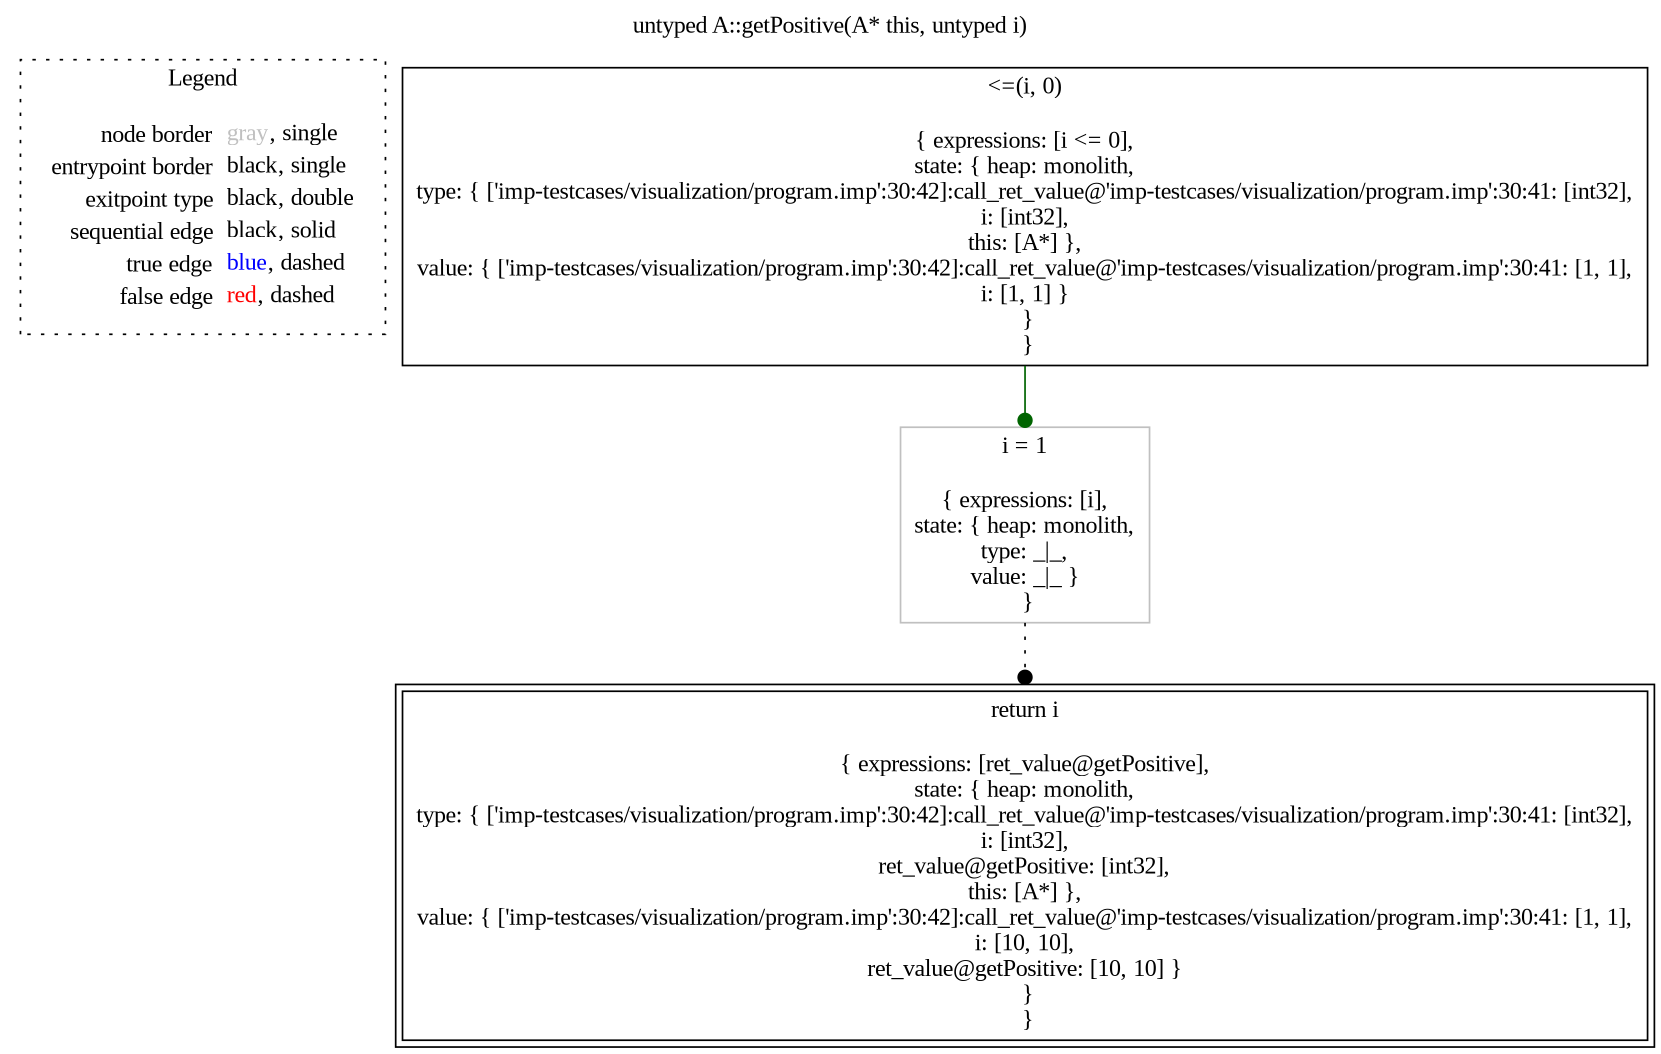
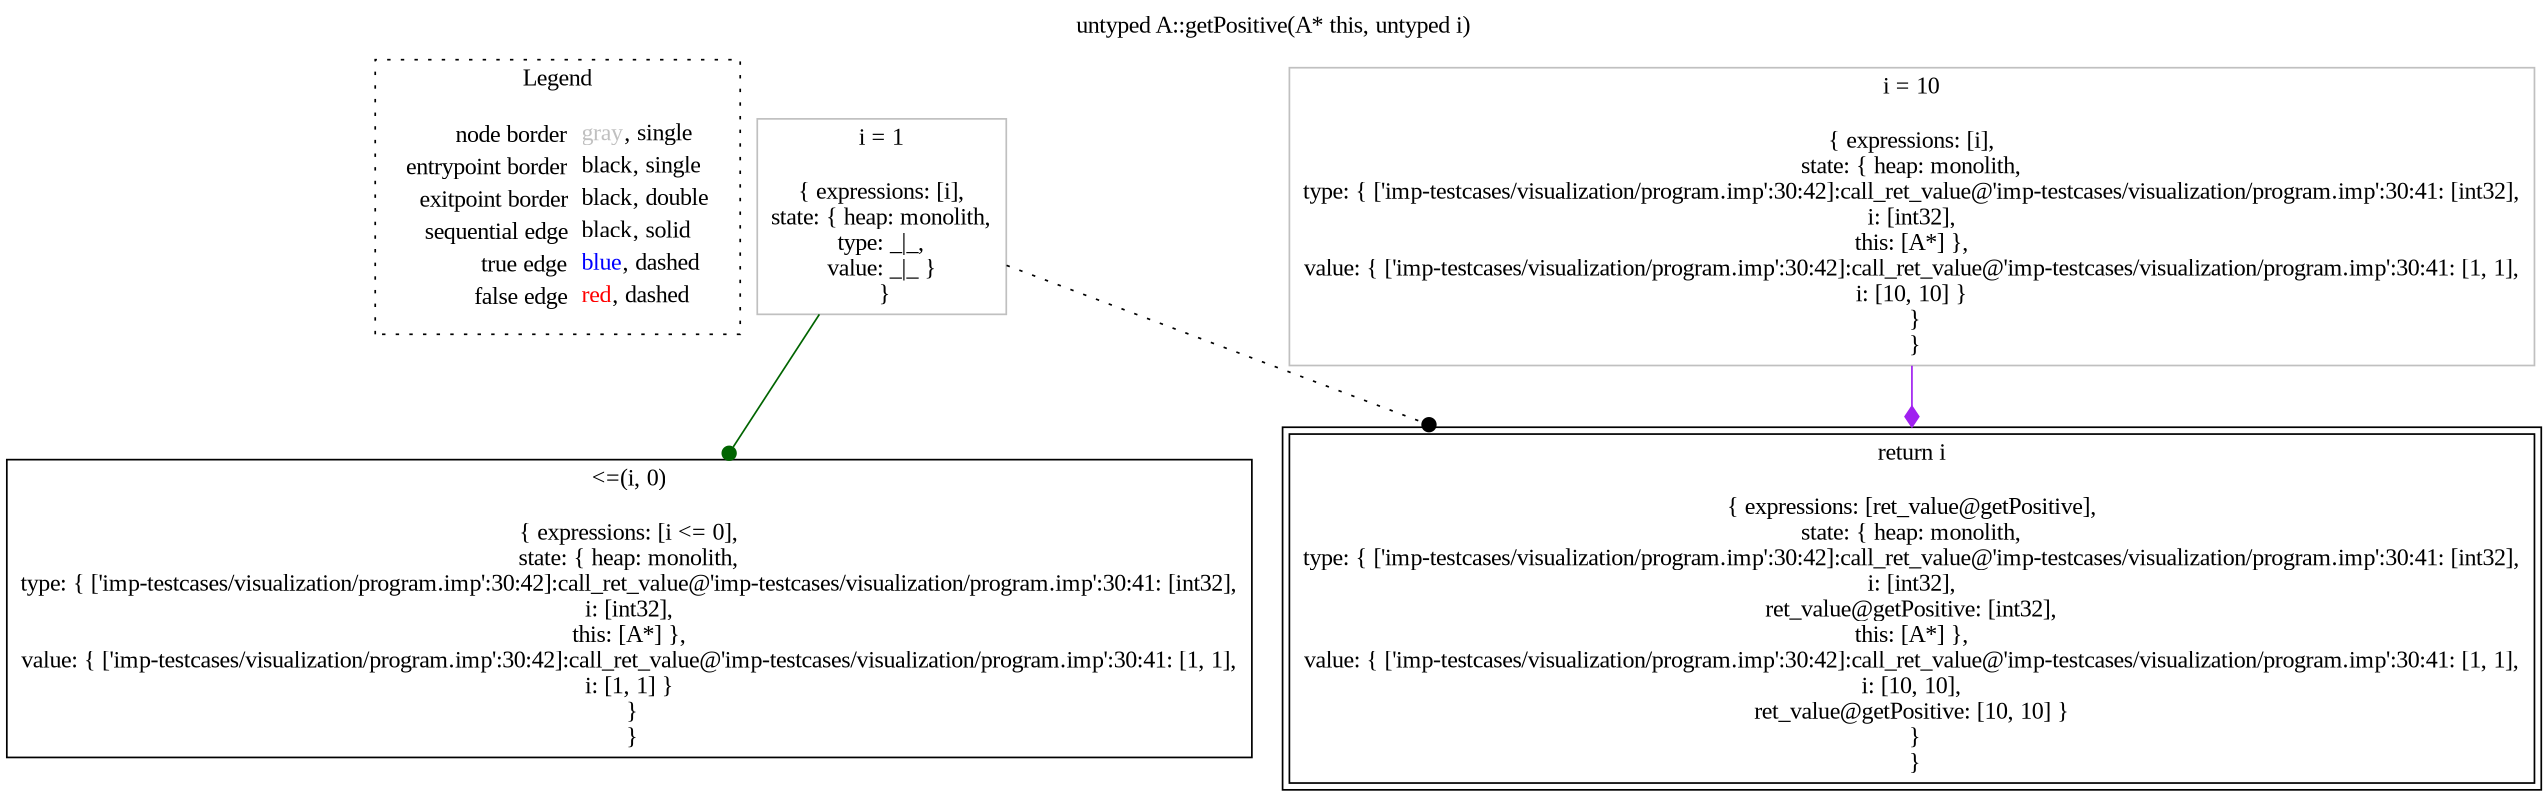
(153, 200) -> (497, 200)
none -> (1912, 217)
(1025, 390) -> (776, 381)
